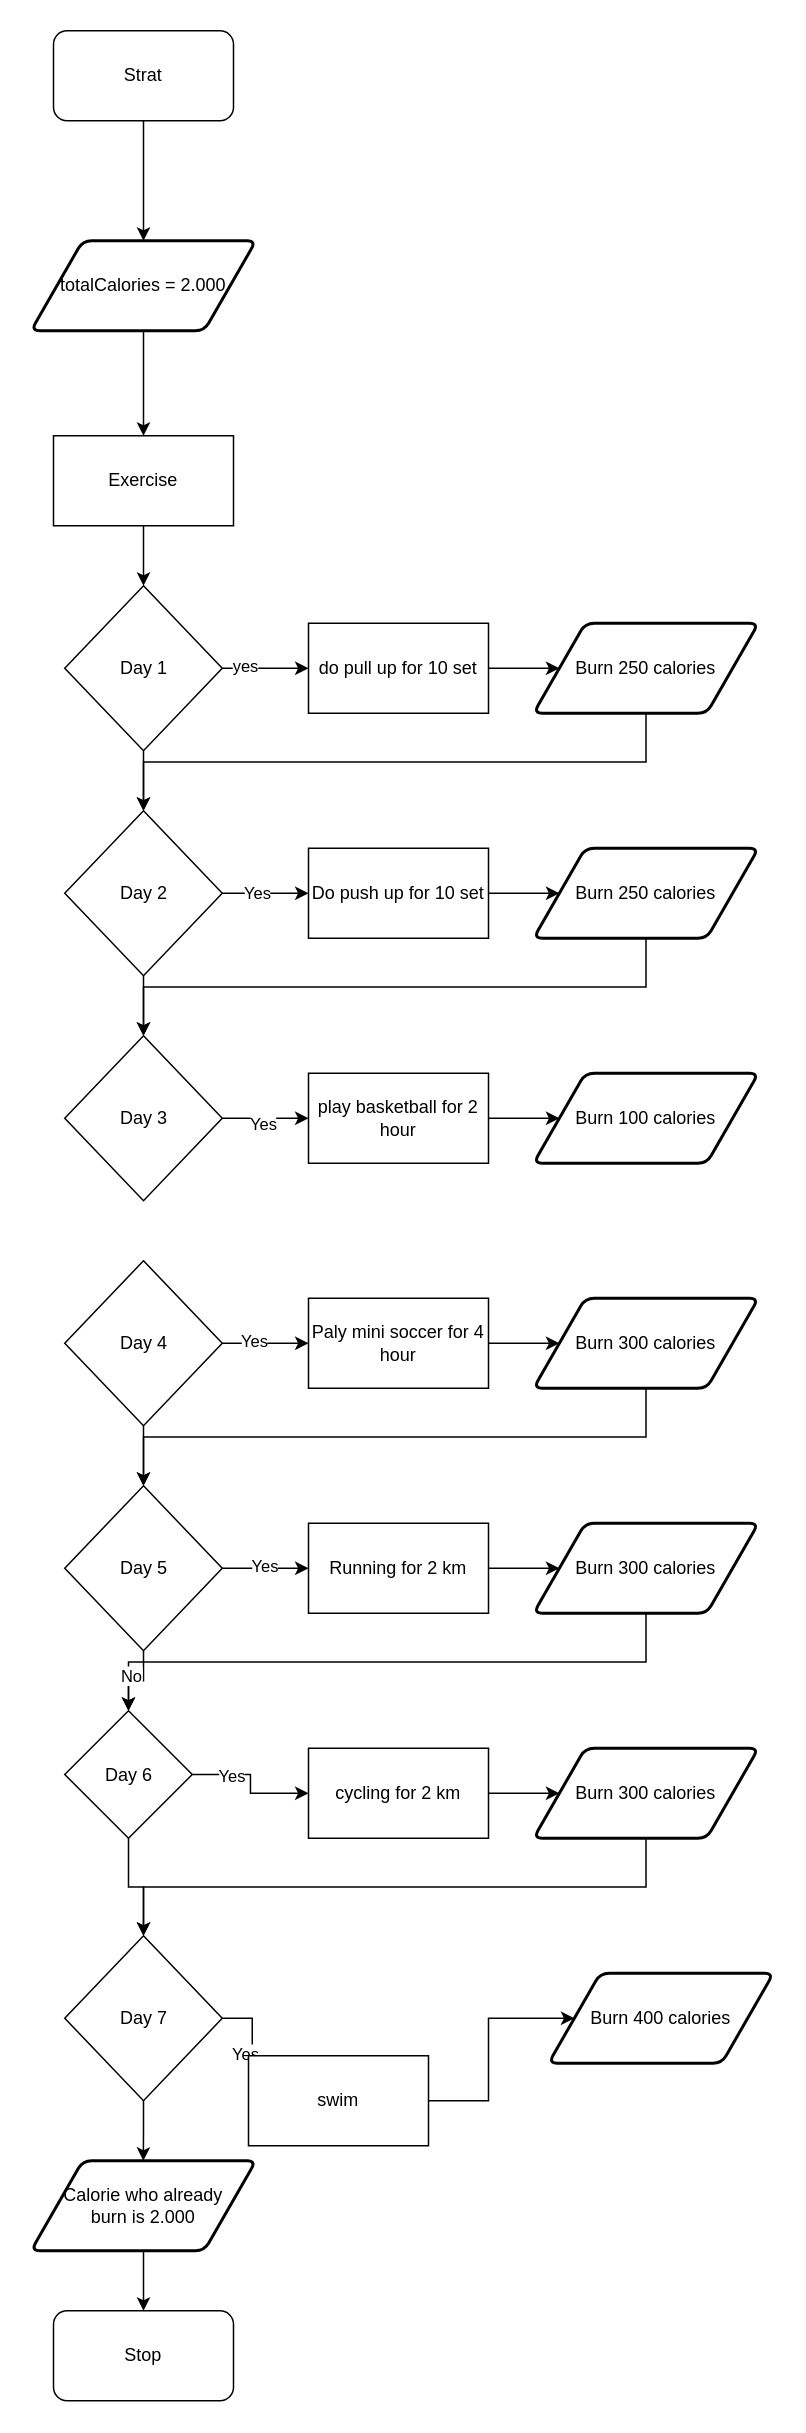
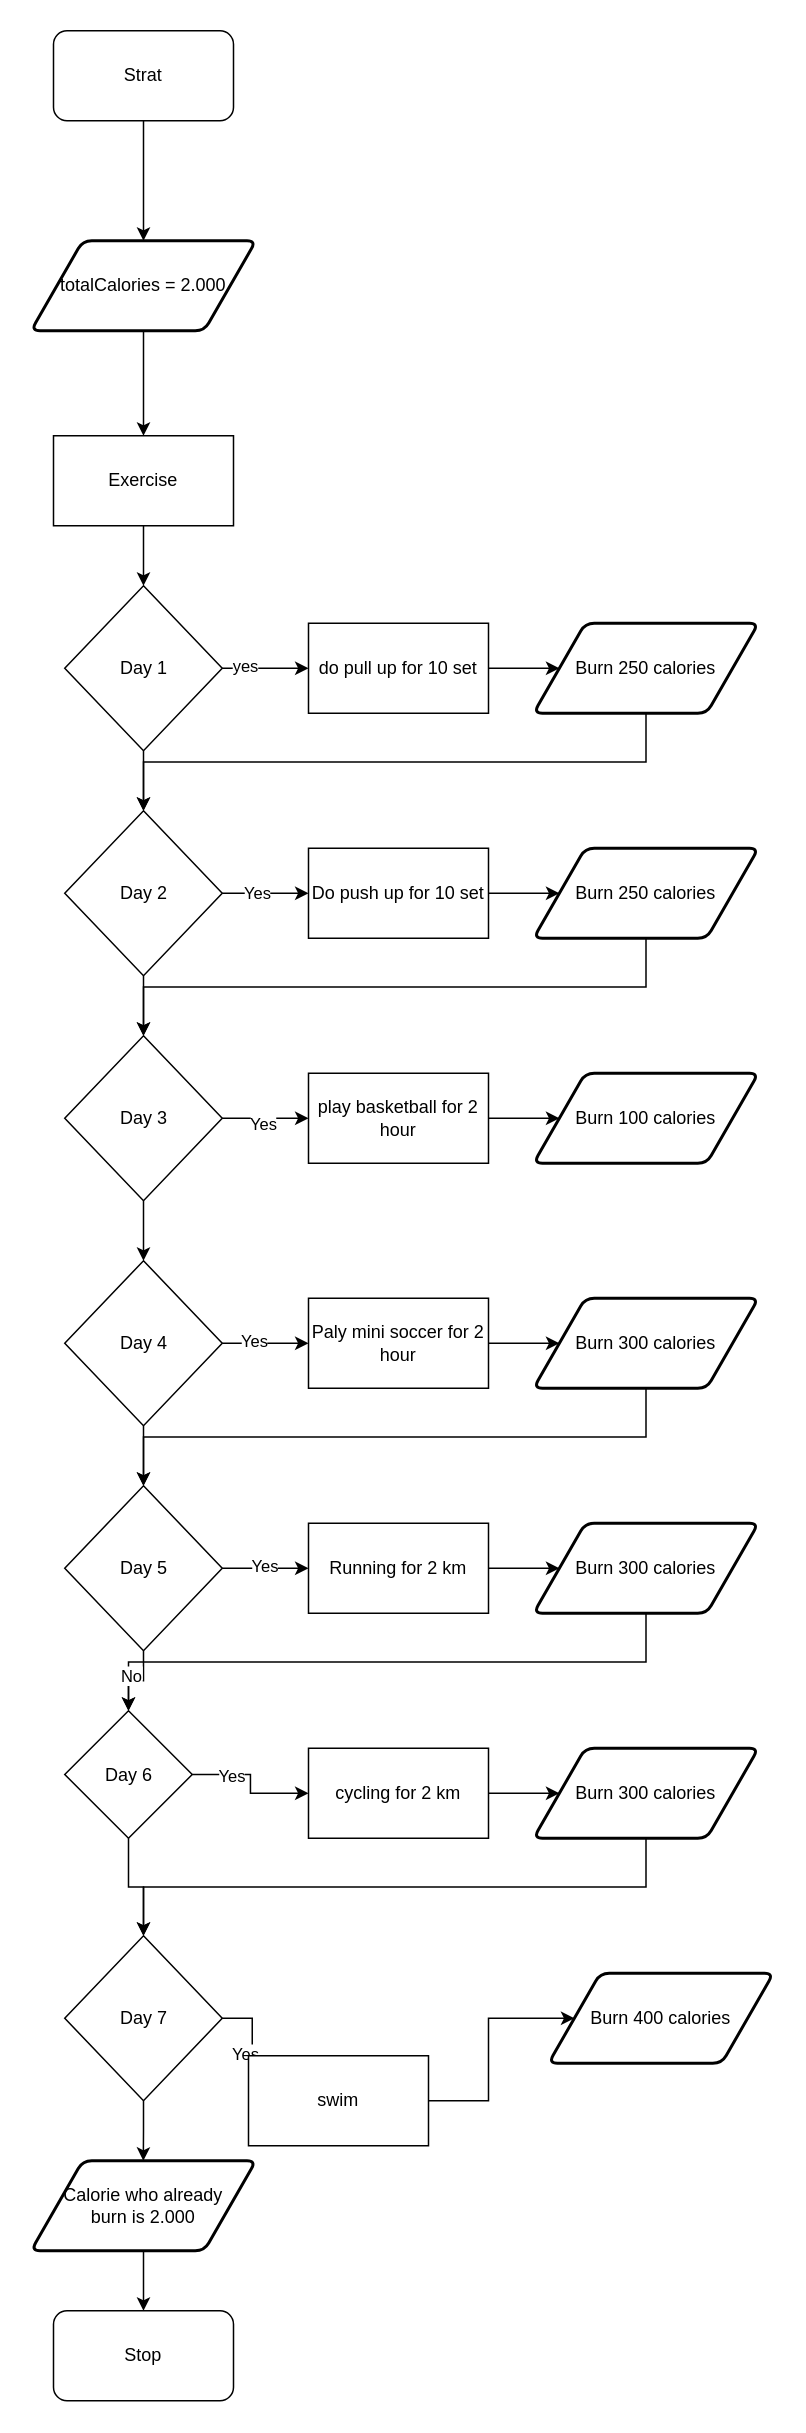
none -> (143, 1226)
(398, 1343) -> (398, 1343)
